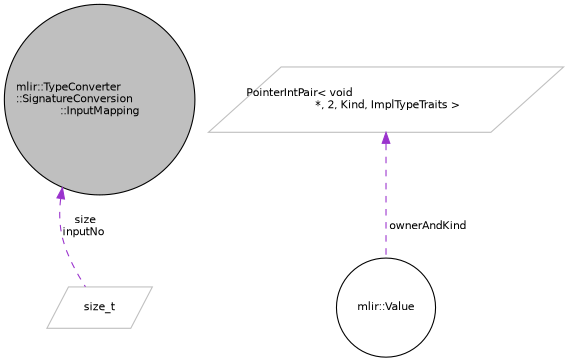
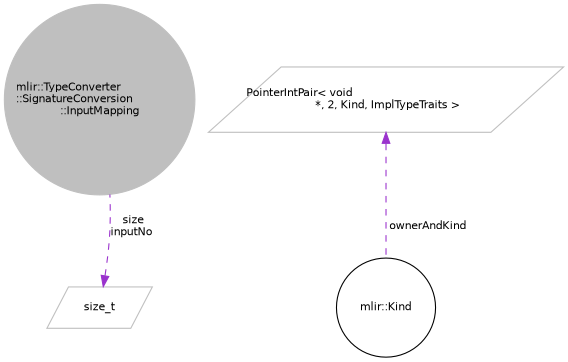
(100, 100) -> (100, 100)
(65, 245) -> (110, 235)
(386, 308) -> (386, 308)
